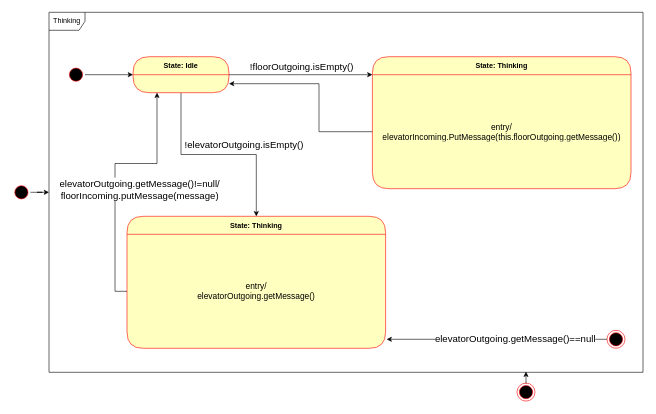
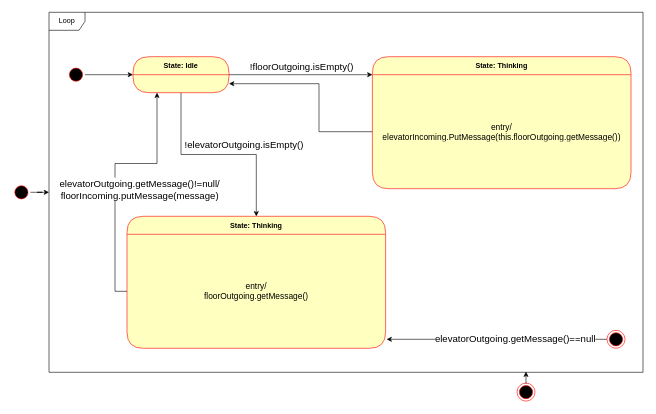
(67, 21) -> (67, 21)
(256, 291) -> (256, 291)
